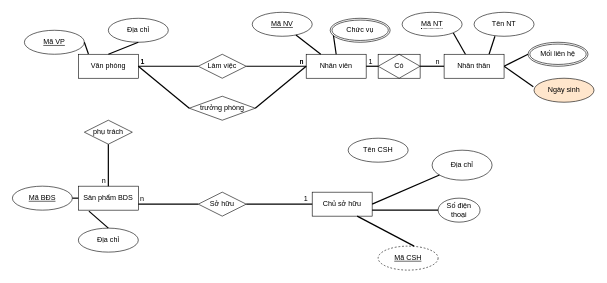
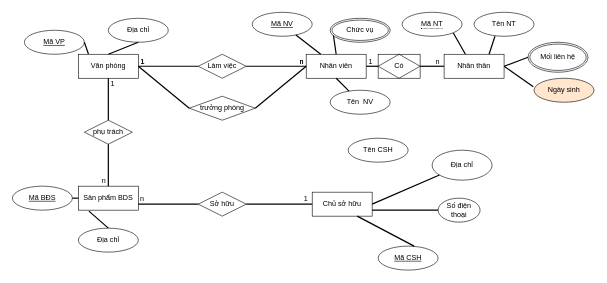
(558, 54) -> (558, 57)
none -> (343, 85)
none -> (108, 99)
none -> (360, 102)
(408, 258) -> (408, 258)
